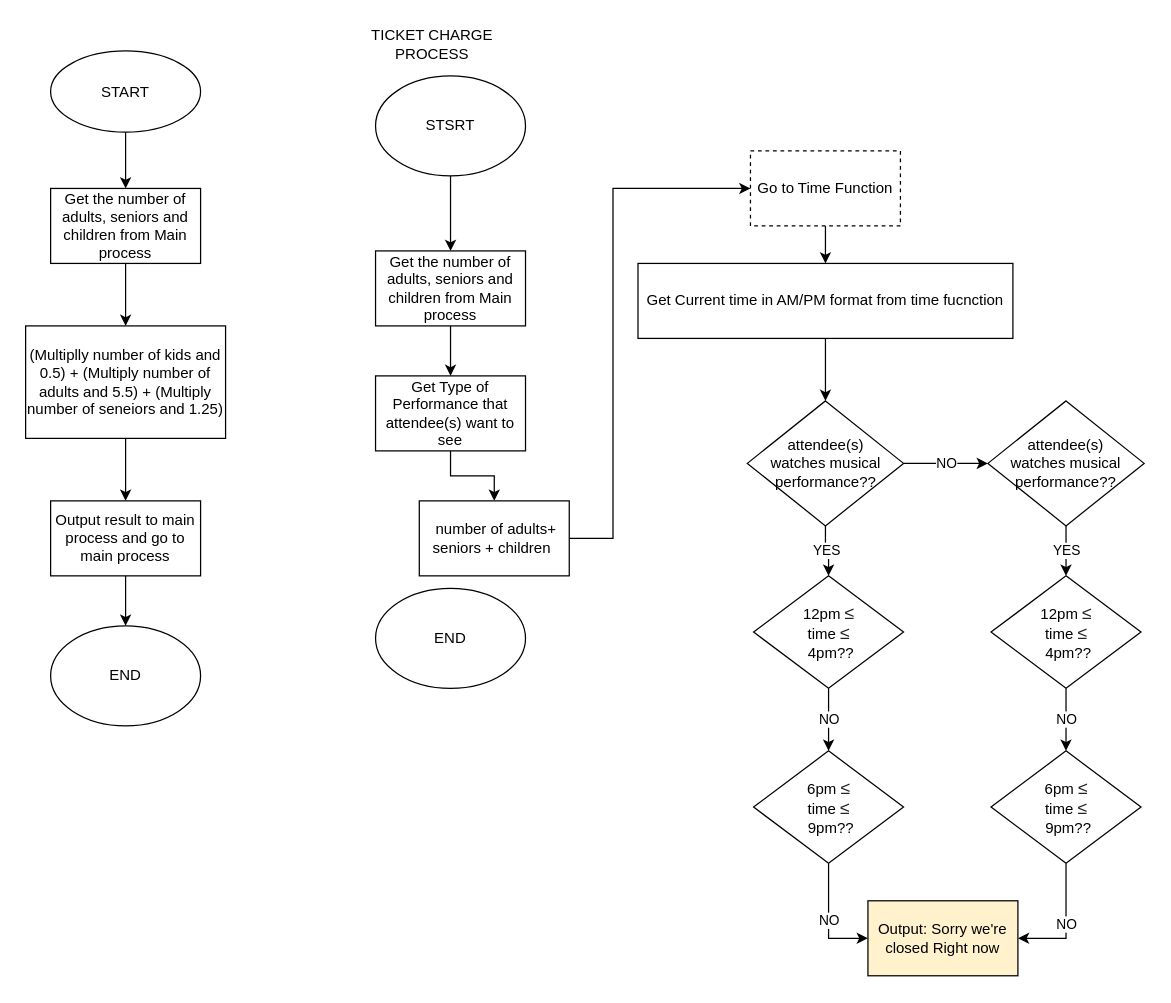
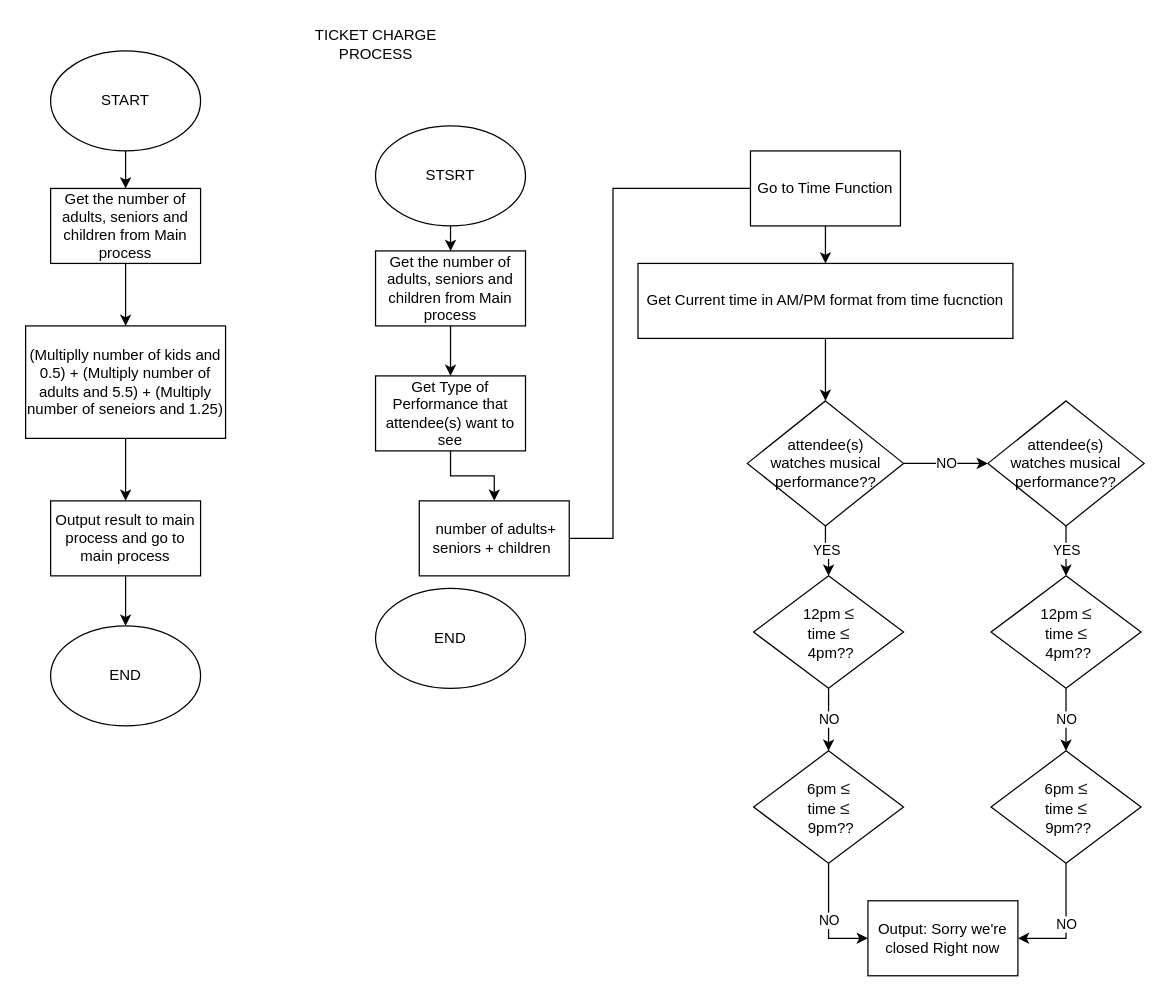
(432, 44) -> (376, 44)
(126, 91) -> (126, 101)
(451, 126) -> (451, 176)
(741, 188) -> (745, 188)
(826, 188) -> (826, 188)
(943, 938) -> (943, 938)
